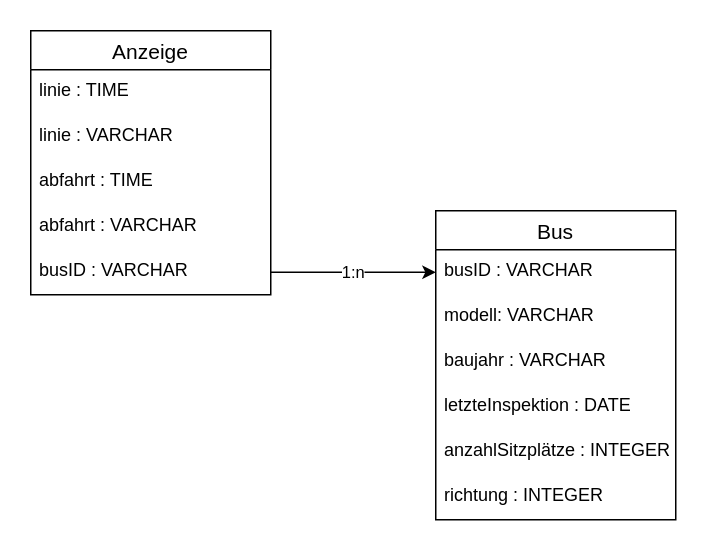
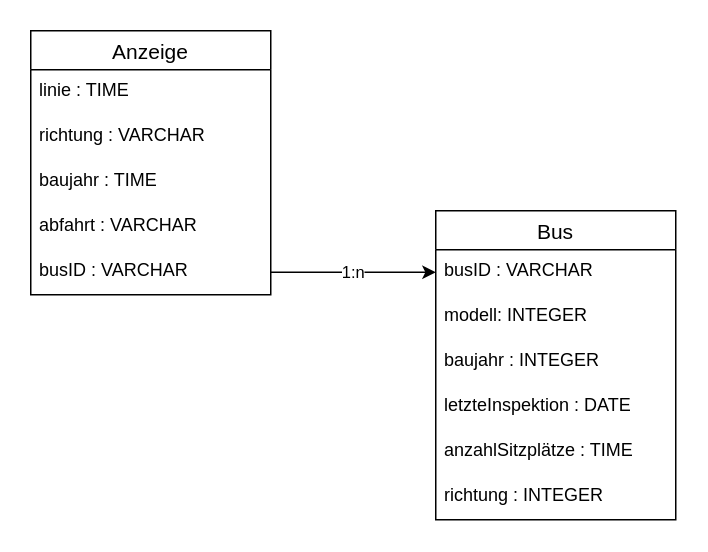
(101, 135) -> (120, 135)
(103, 180) -> (103, 180)
(510, 315) -> (510, 315)
(523, 360) -> (523, 360)
(561, 450) -> (546, 450)
